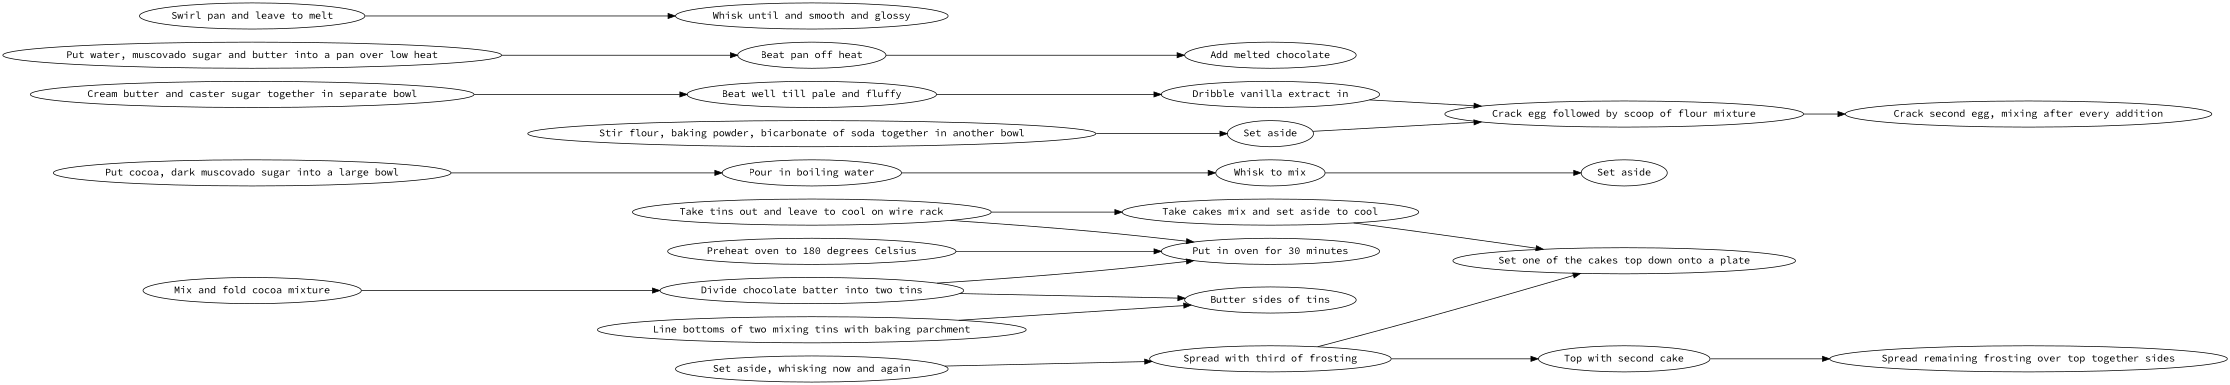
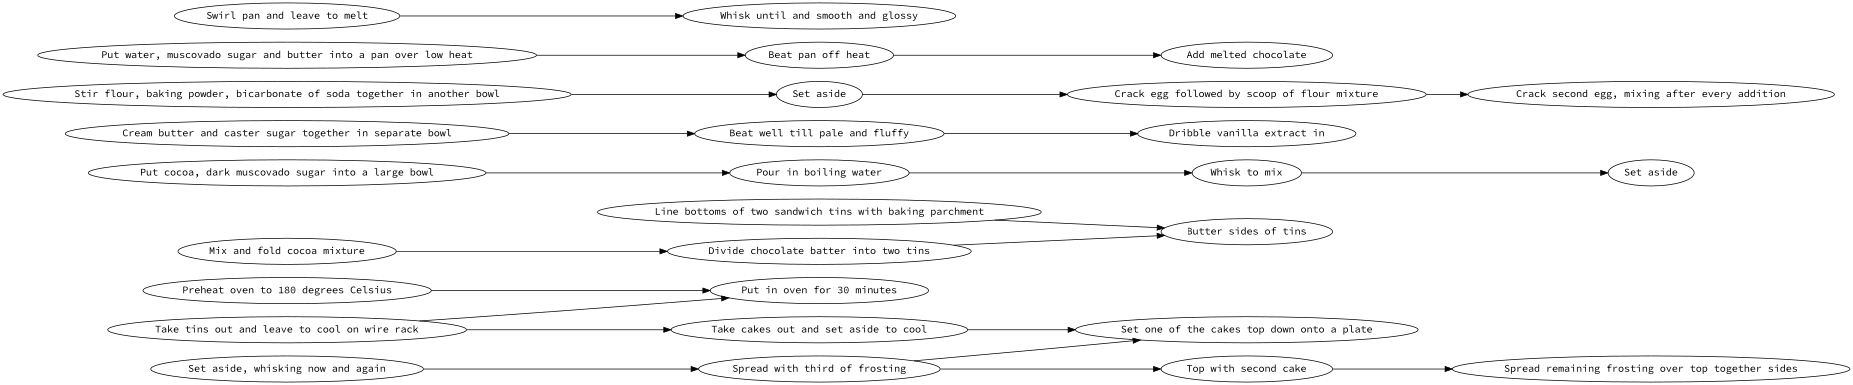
(1422, 103) -> none
(1270, 212) -> (819, 330)
(1062, 274) -> none
(812, 330) -> (819, 212)
